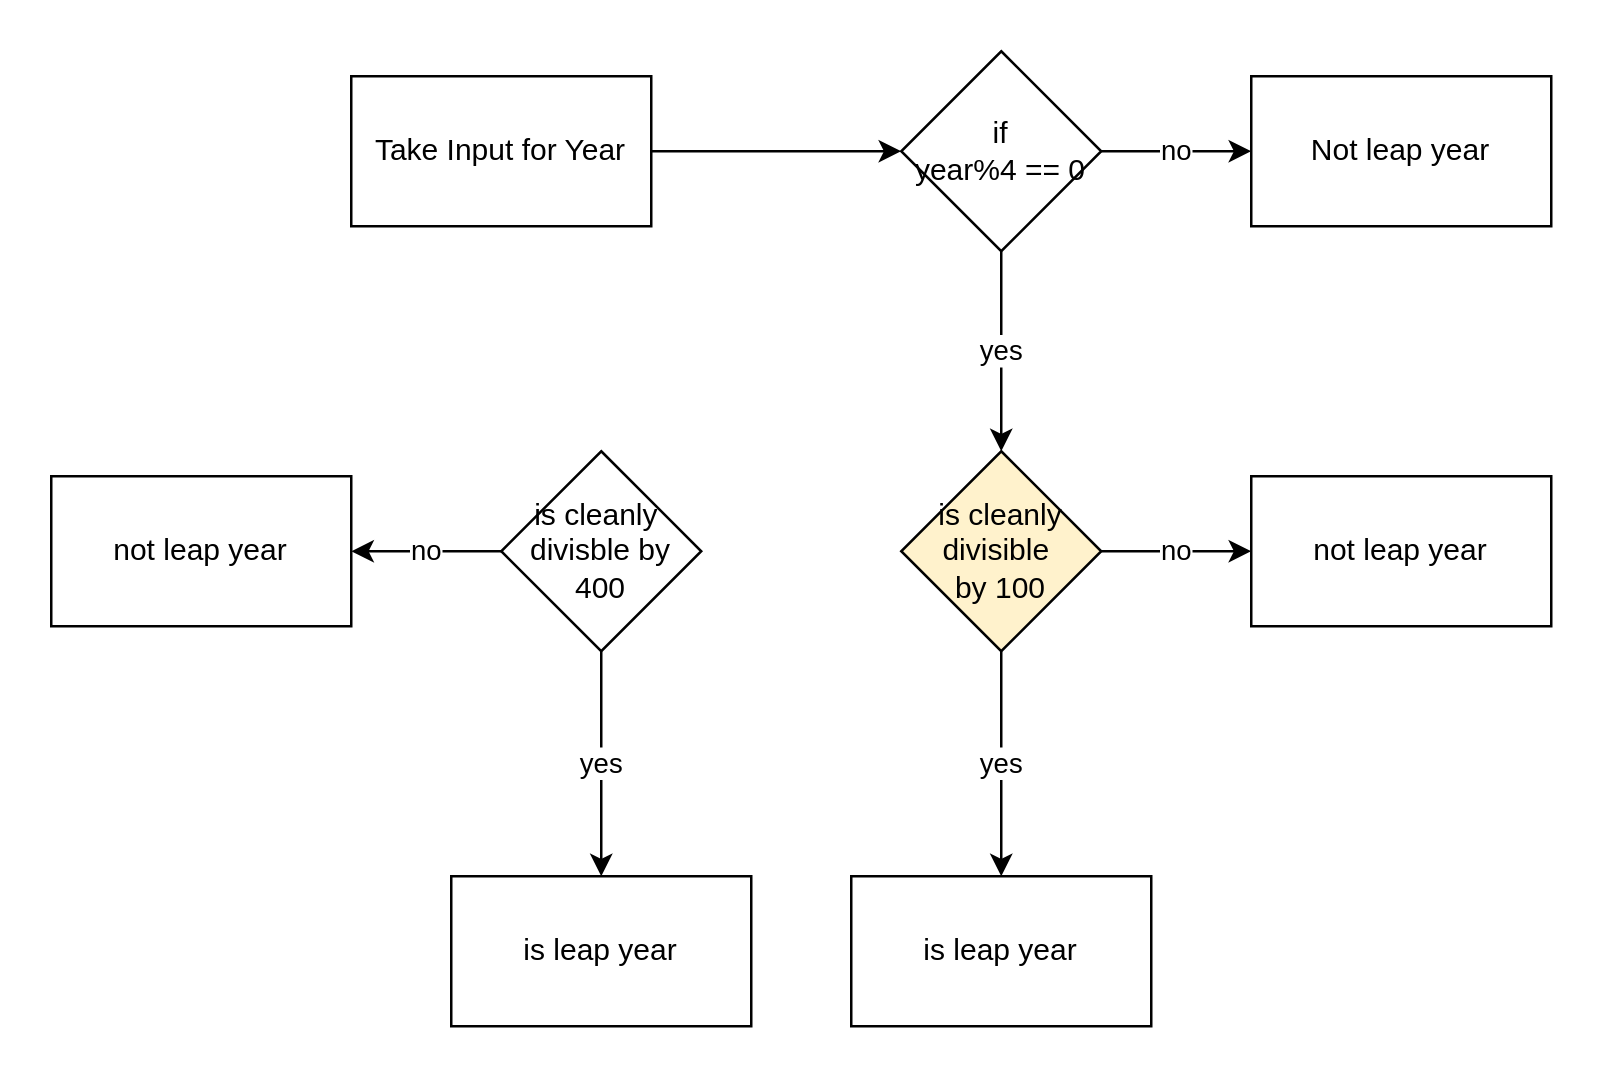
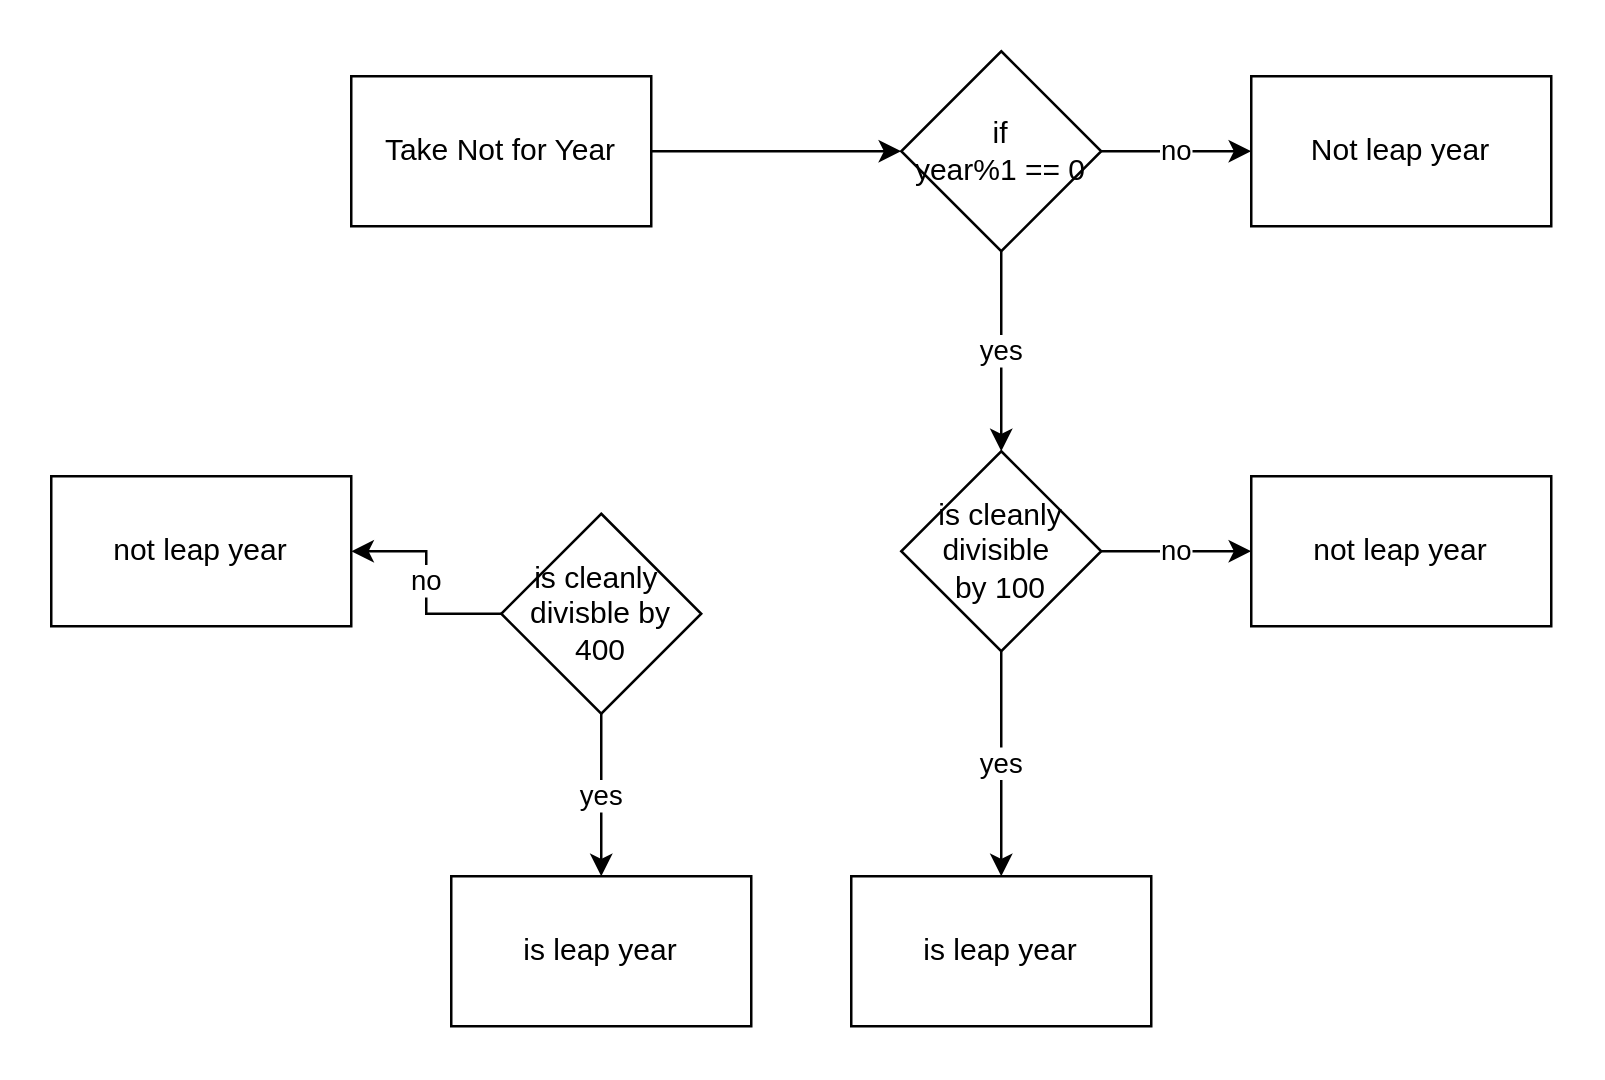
(501, 151) -> (501, 151)
(1001, 151) -> (1001, 151)
(601, 551) -> (601, 614)
(1001, 551) -> (1001, 551)
